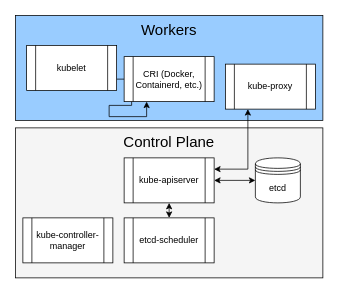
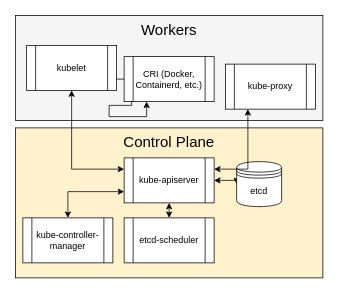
(169, 30) -> (169, 30)
(169, 142) -> (169, 142)
none -> (72, 156)
(278, 180) -> (259, 184)
none -> (83, 192)
